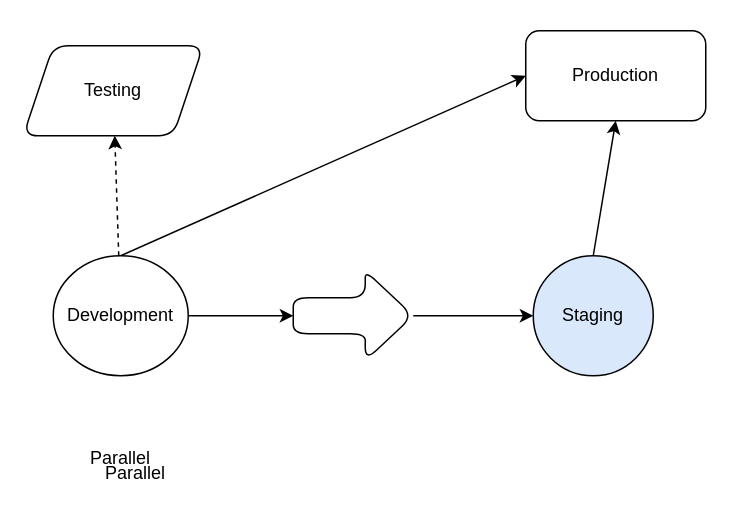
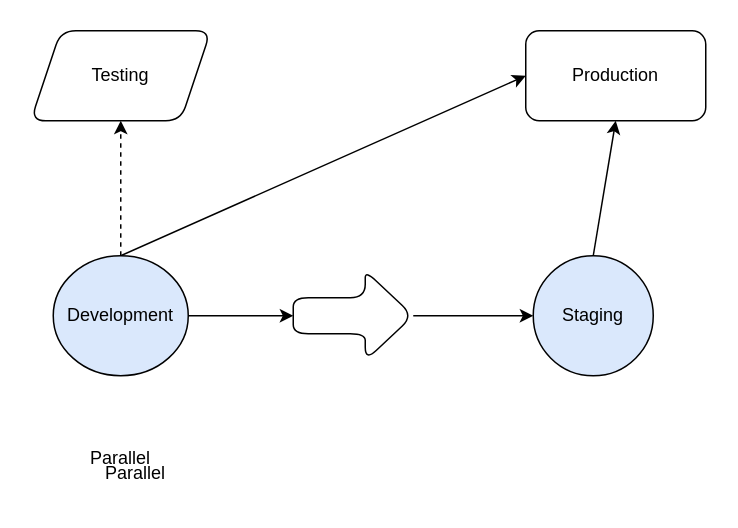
(113, 91) -> (121, 76)
(121, 316) -> (121, 316)
